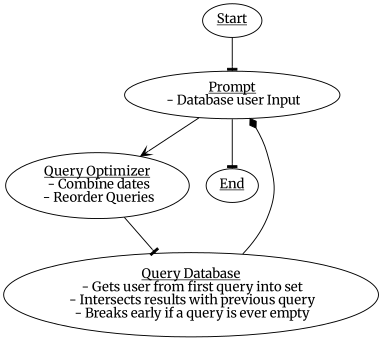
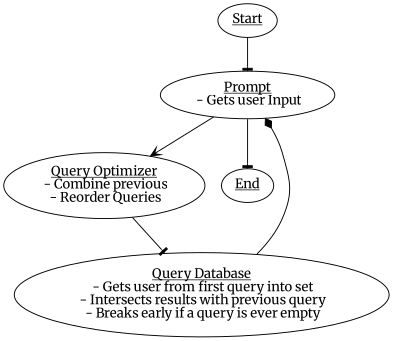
(232, 101) -> (248, 101)
(97, 185) -> (104, 185)
